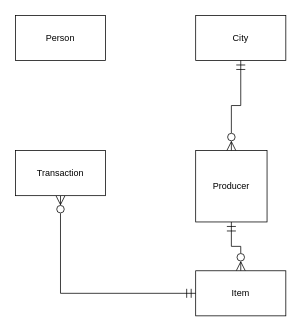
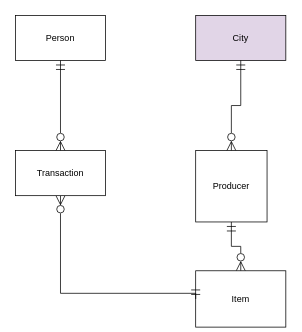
(240, 38) -> (240, 38)
none -> (60, 97)
(240, 293) -> (240, 299)
